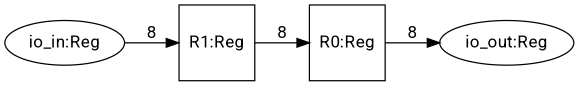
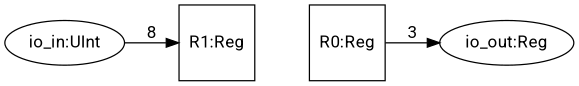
(412, 34) -> (412, 34)
(65, 43) -> (65, 43)
(276, 43) -> none
